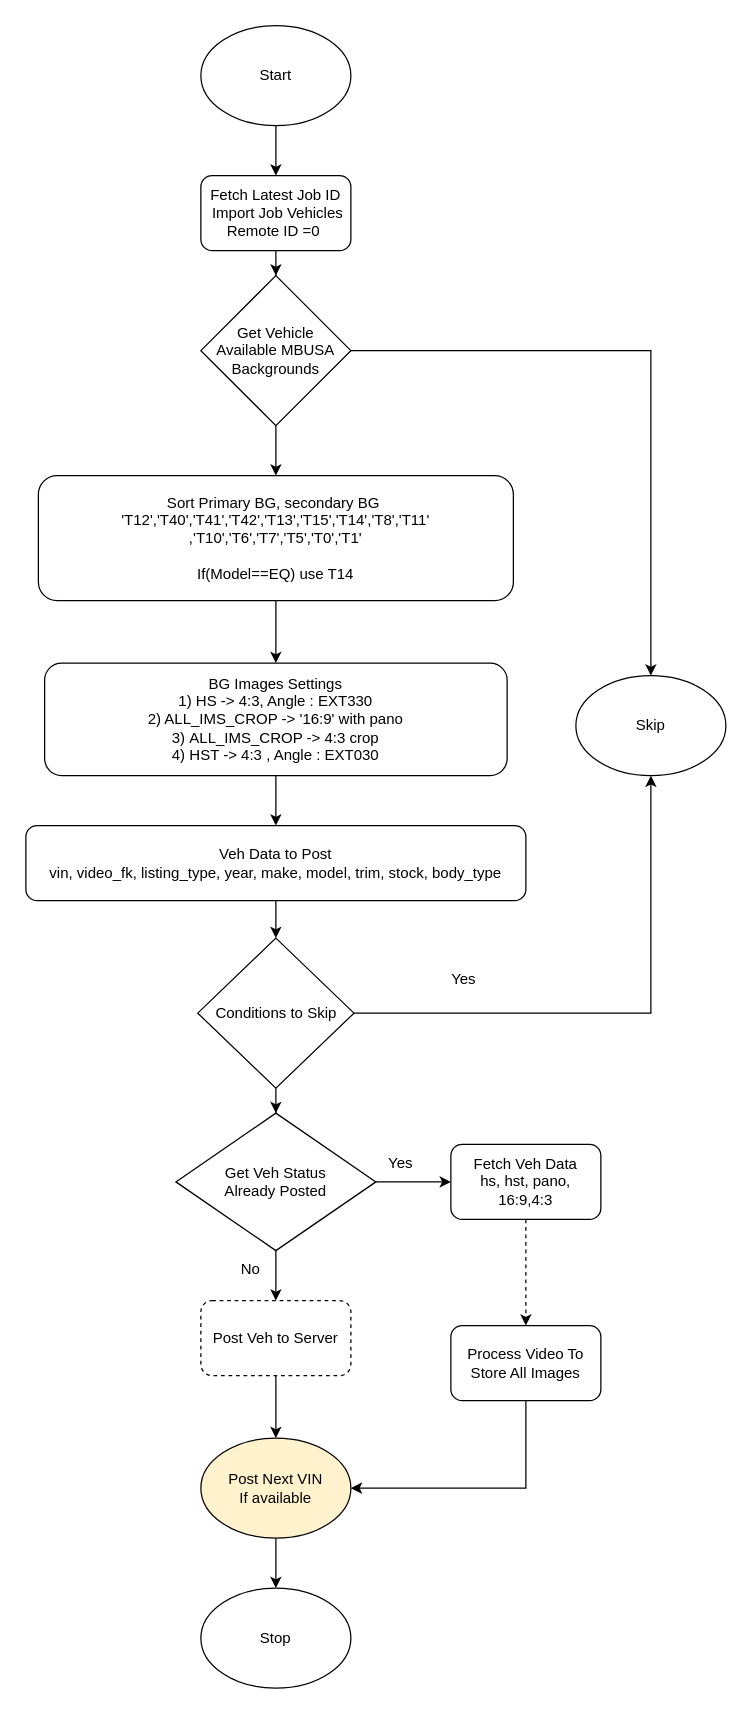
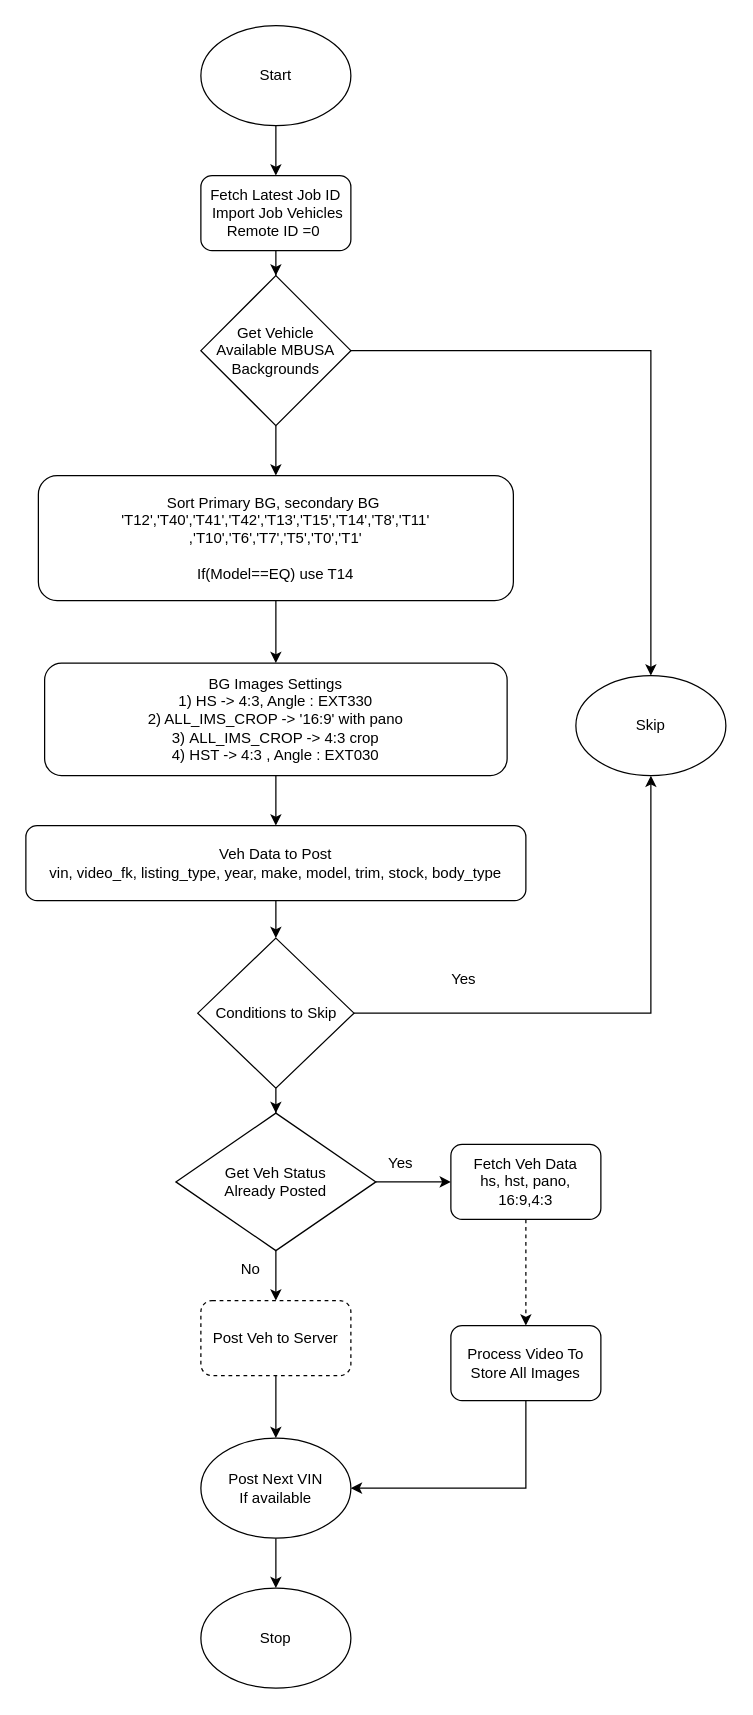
(276, 1488) -> (276, 1488)
